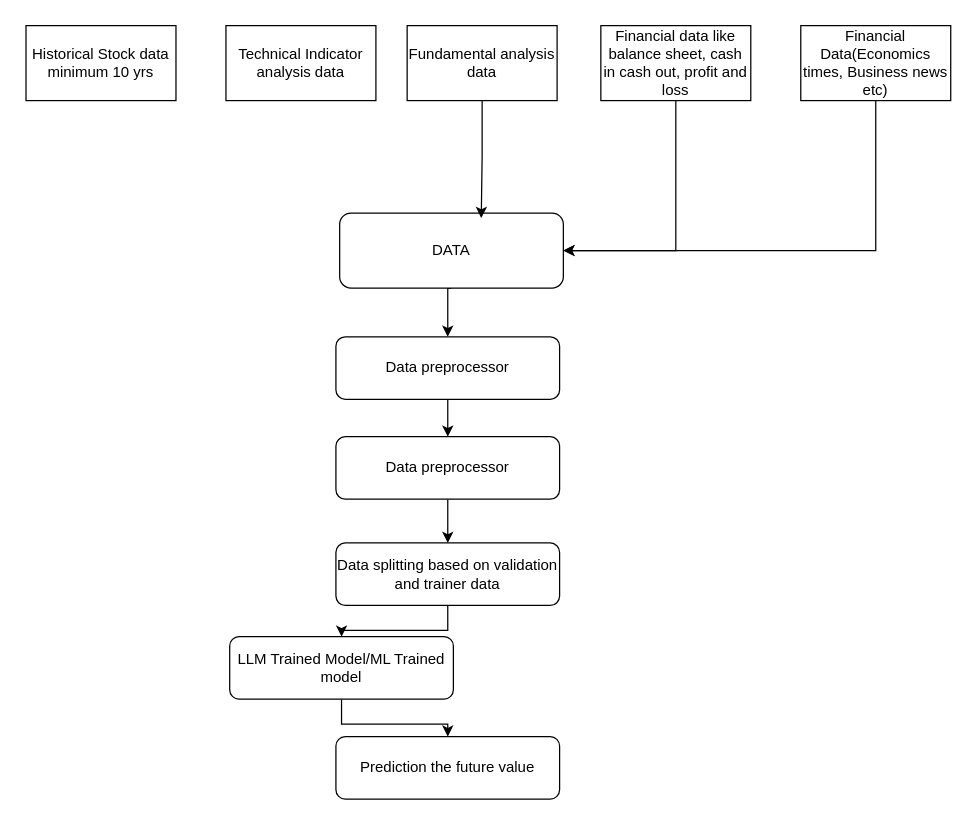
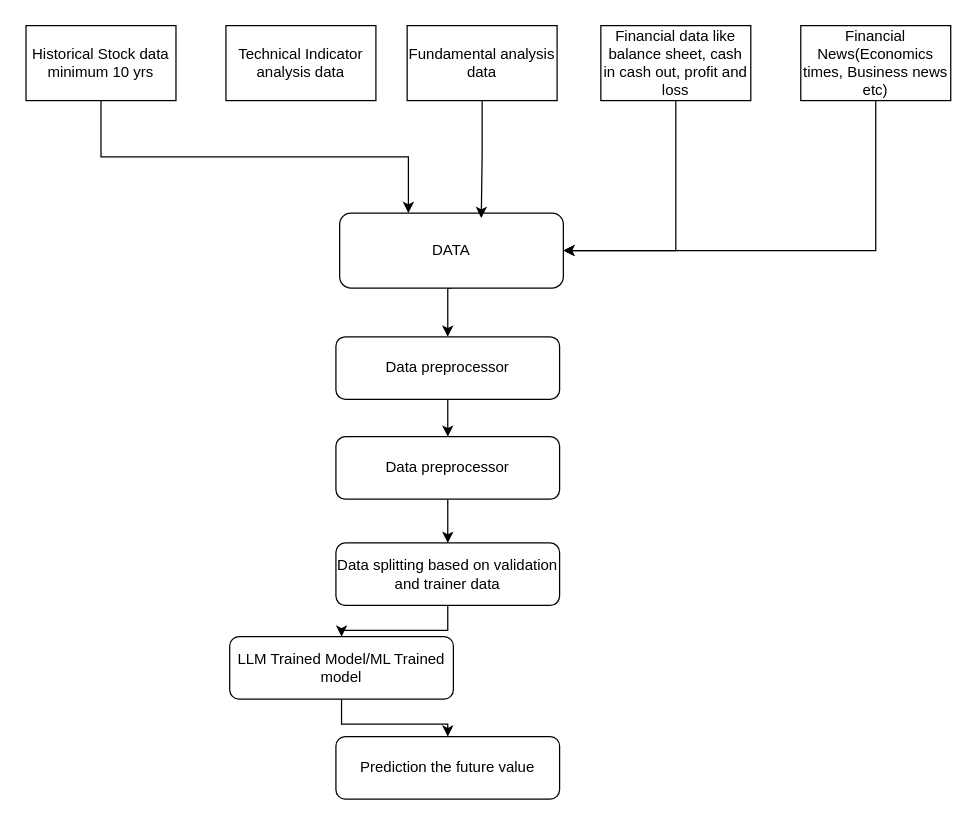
(876, 63) -> (876, 63)
none -> (250, 157)
